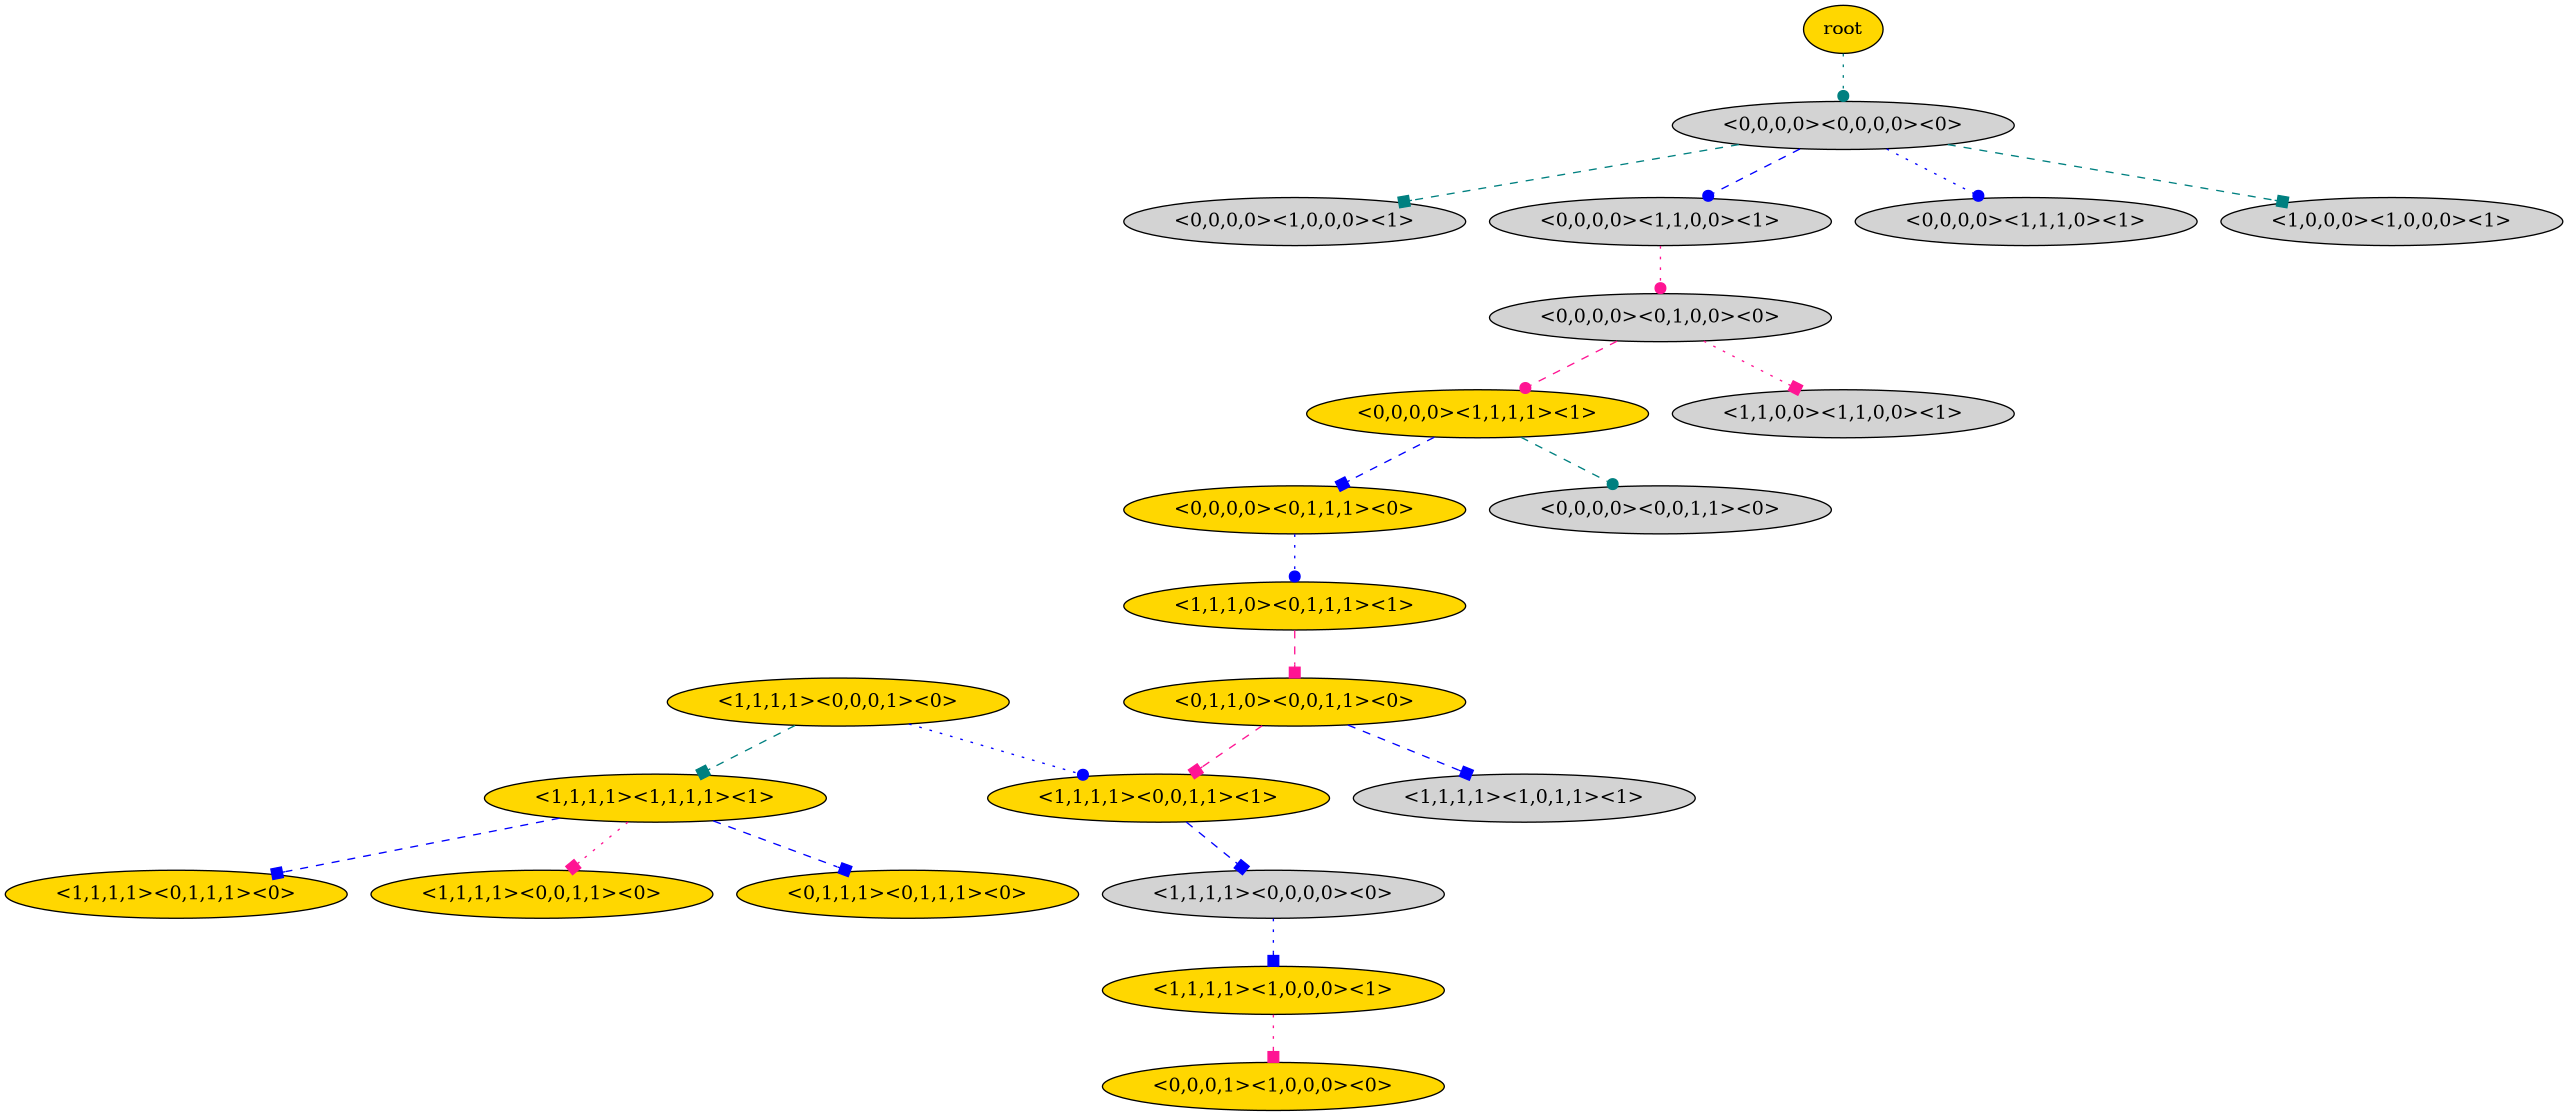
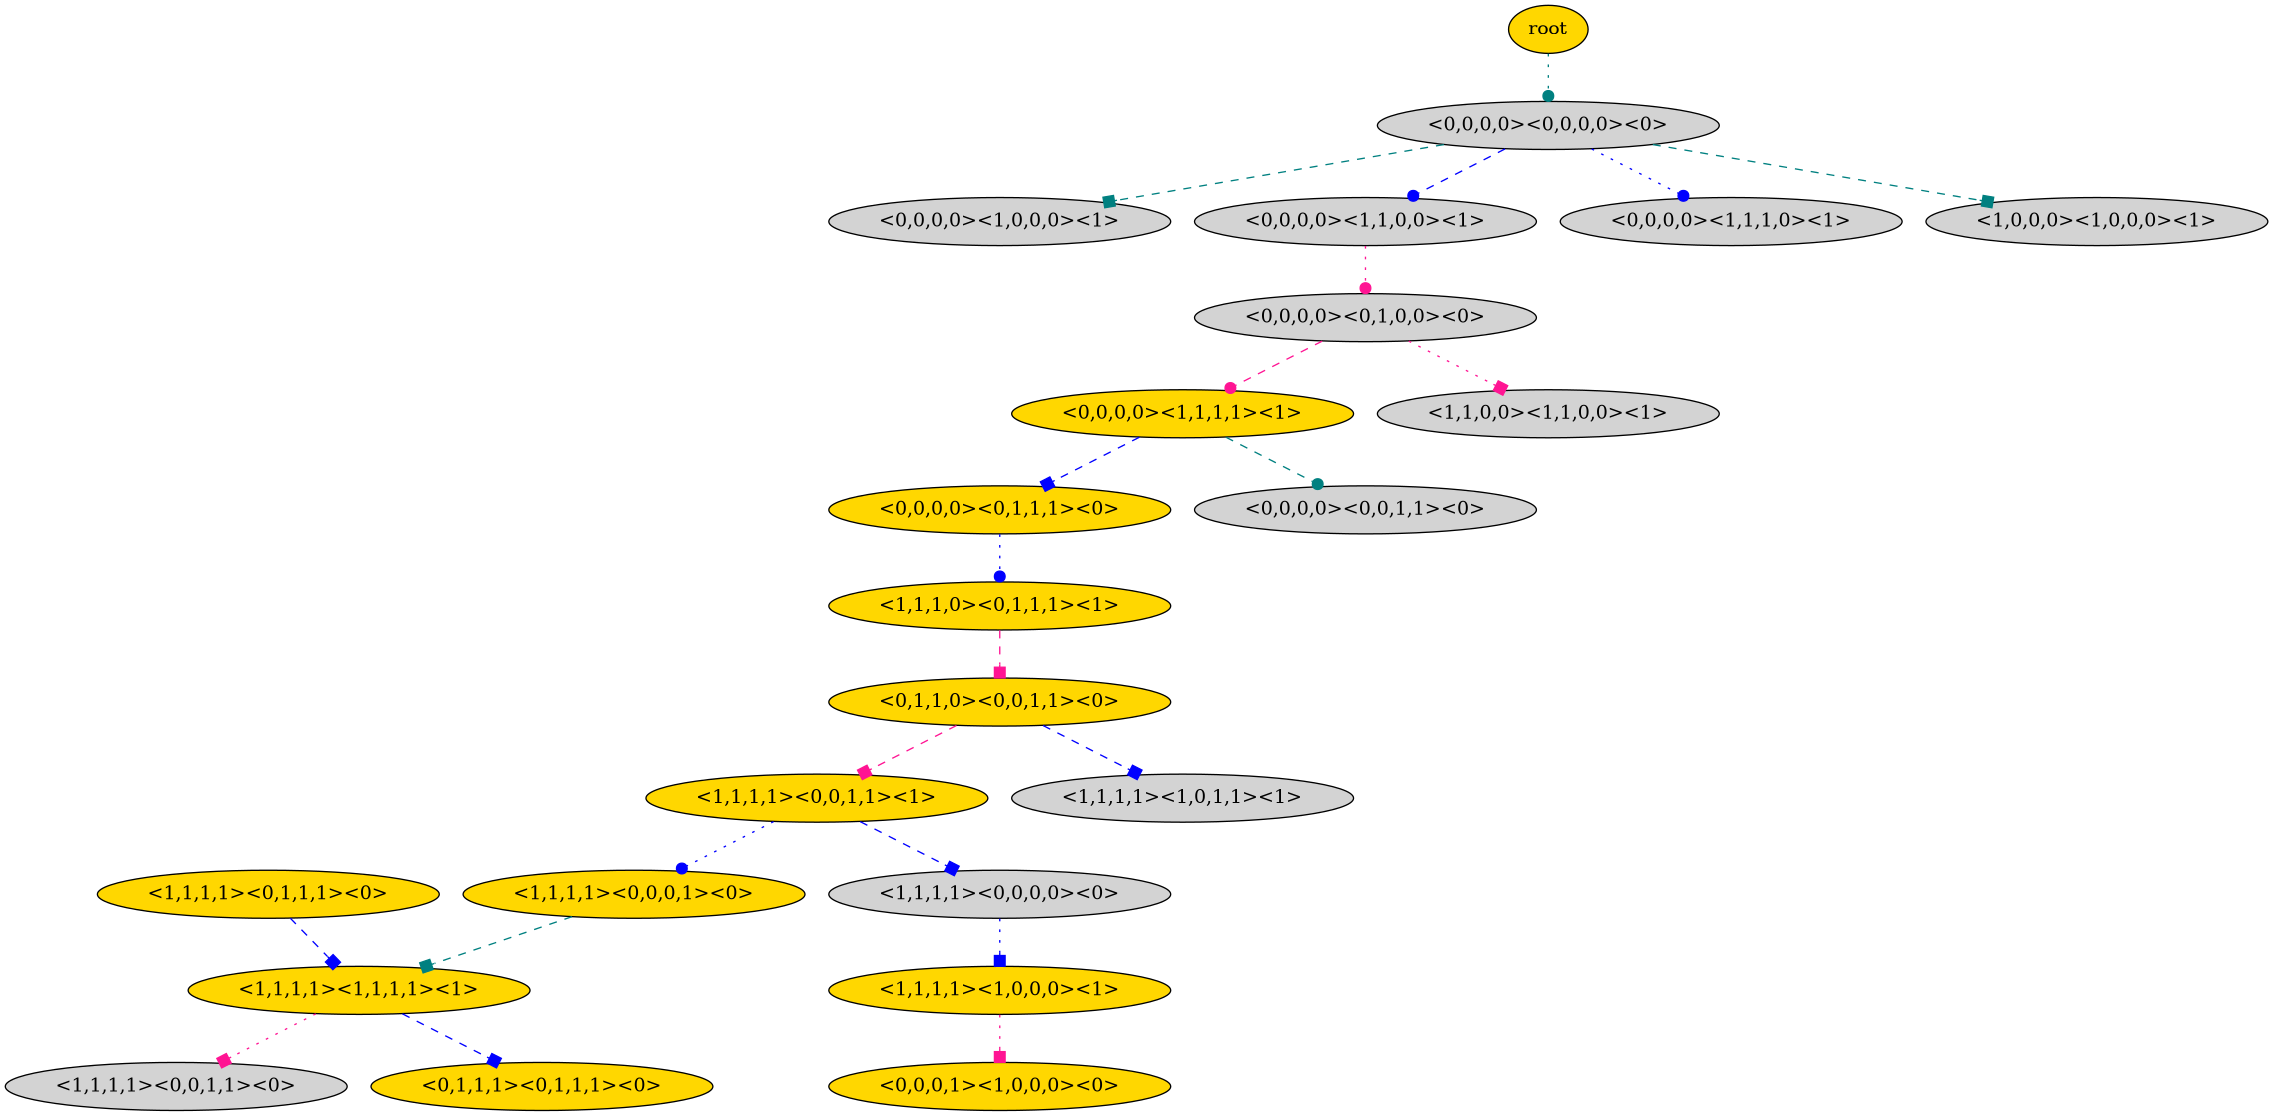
(993, 749) -> (730, 844)
(422, 845) -> (309, 937)
(542, 894) -> (176, 1086)
